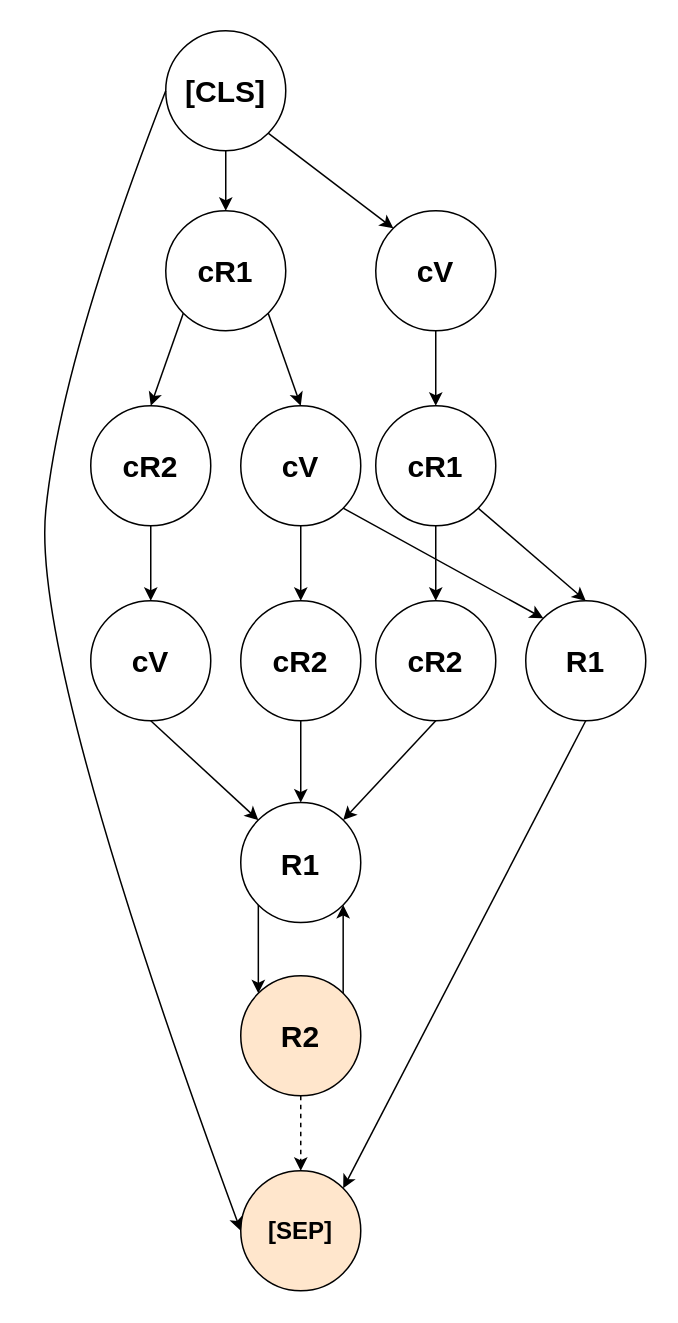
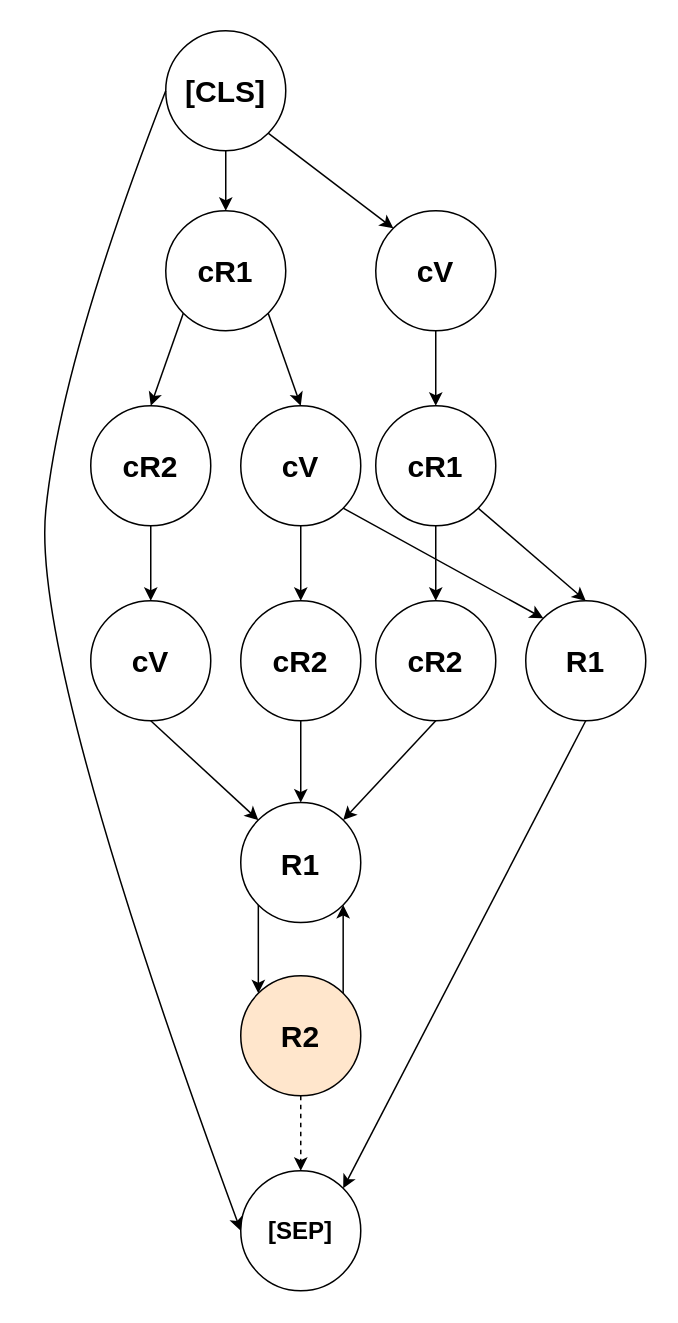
(301, 1231) -> (301, 1231)
